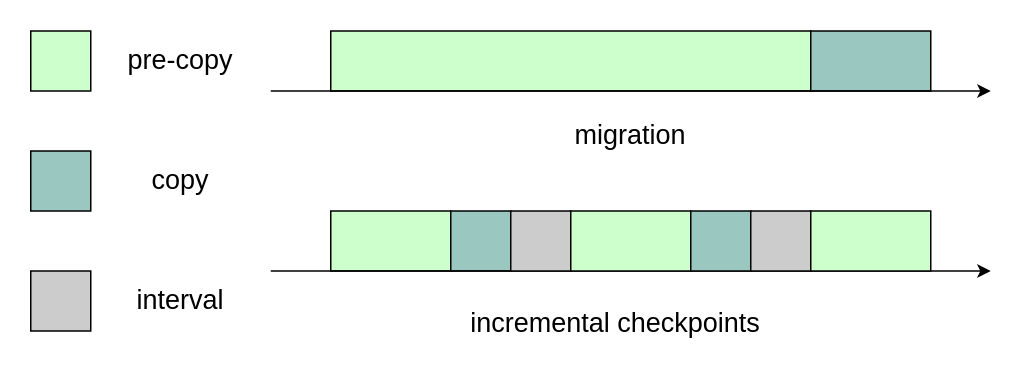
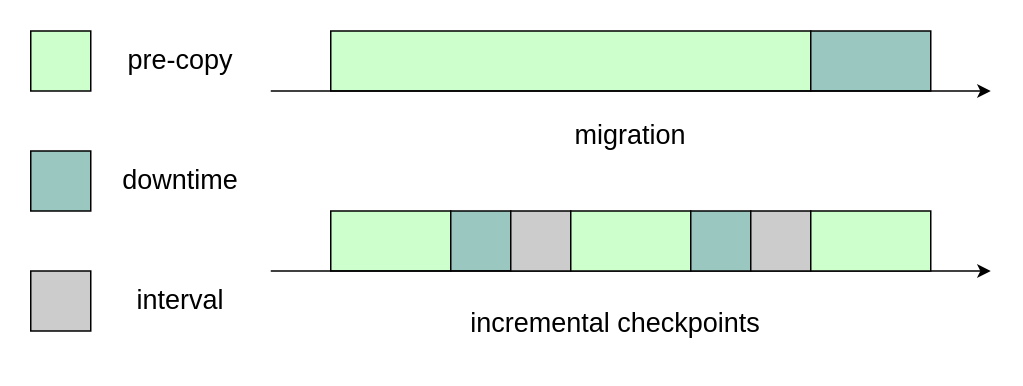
(181, 181) -> (181, 181)
